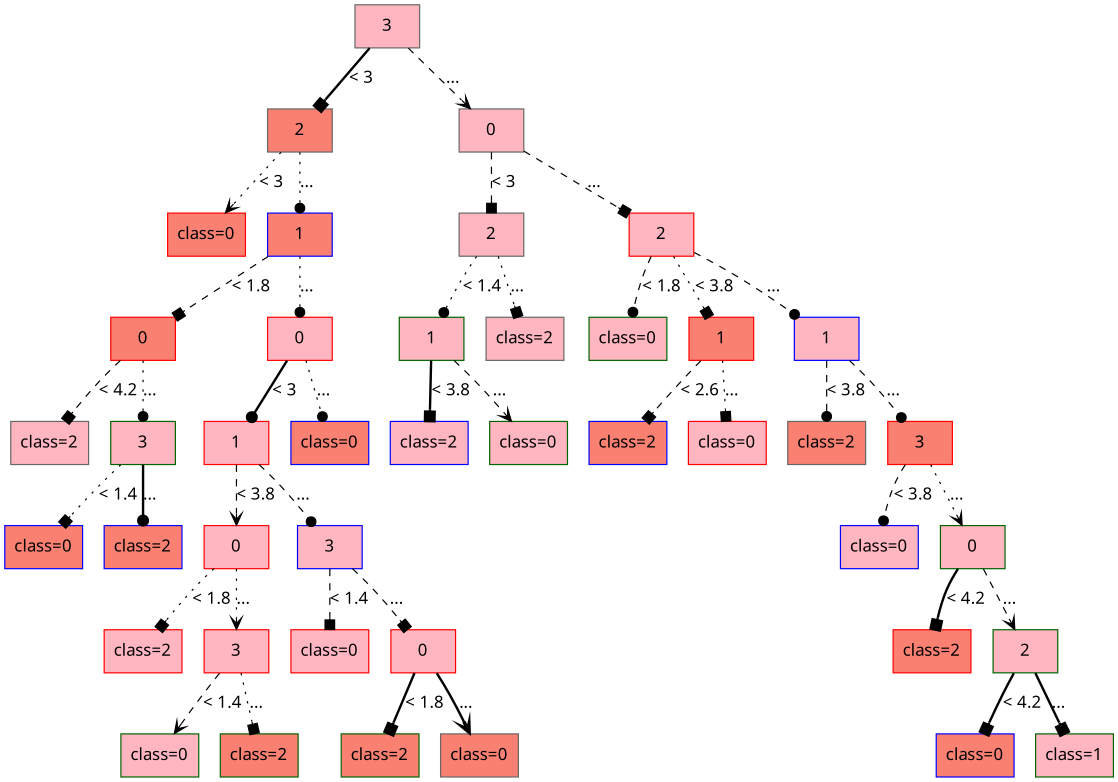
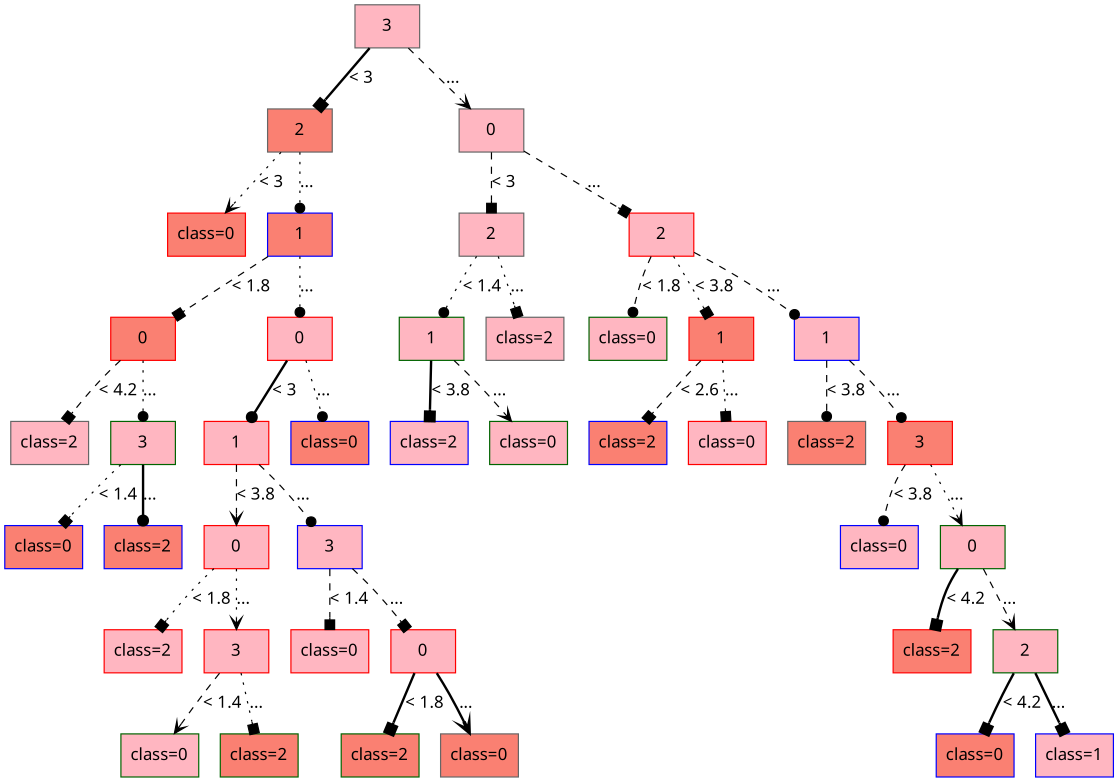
(1075, 755) -> (1075, 755)
